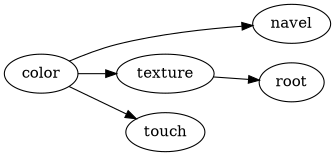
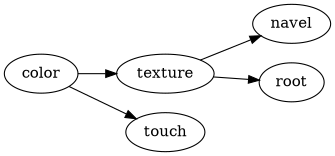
(154, 37) -> (226, 50)
